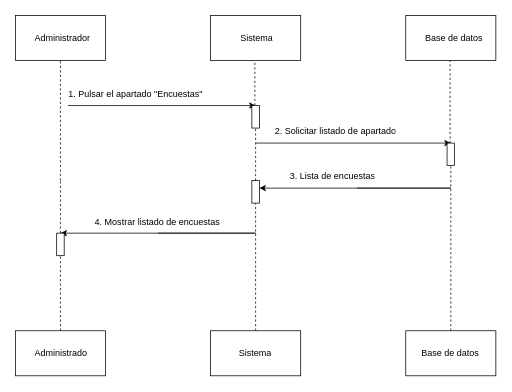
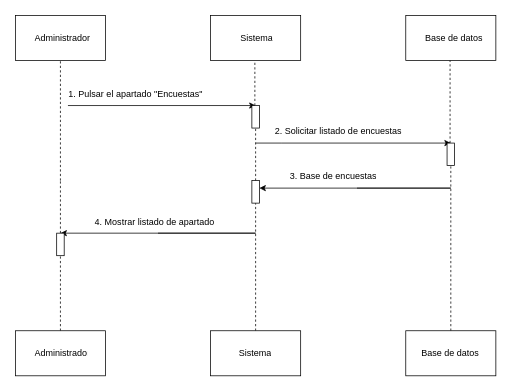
(344, 132) -> (346, 132)
(337, 177) -> (336, 177)
(165, 222) -> (162, 222)
